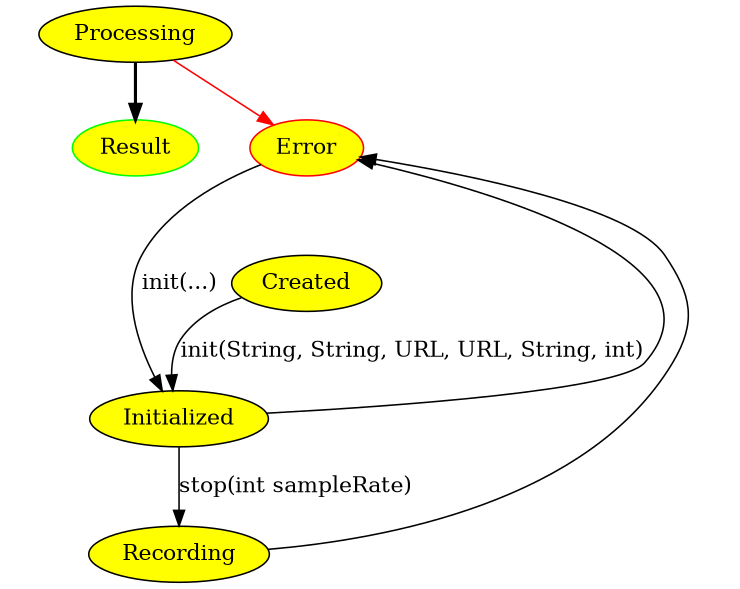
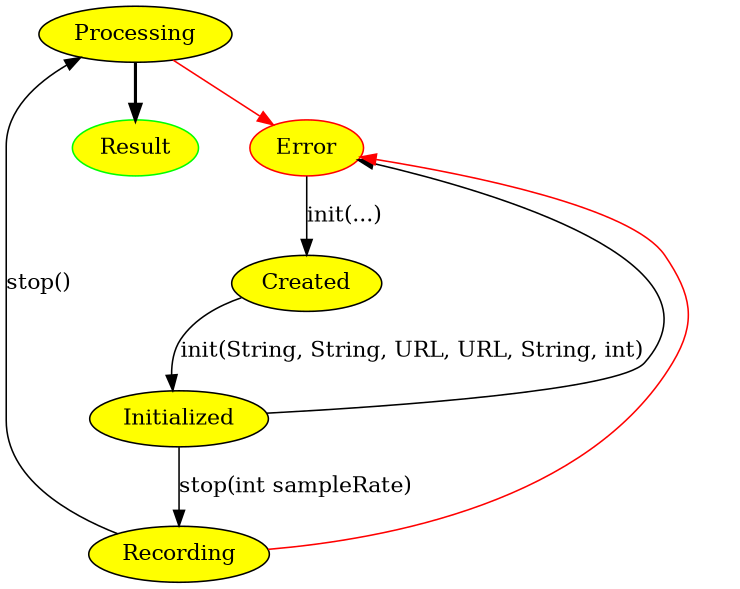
(149, 245) -> (307, 208)
none -> (6, 315)
(661, 377) -> (661, 377)
